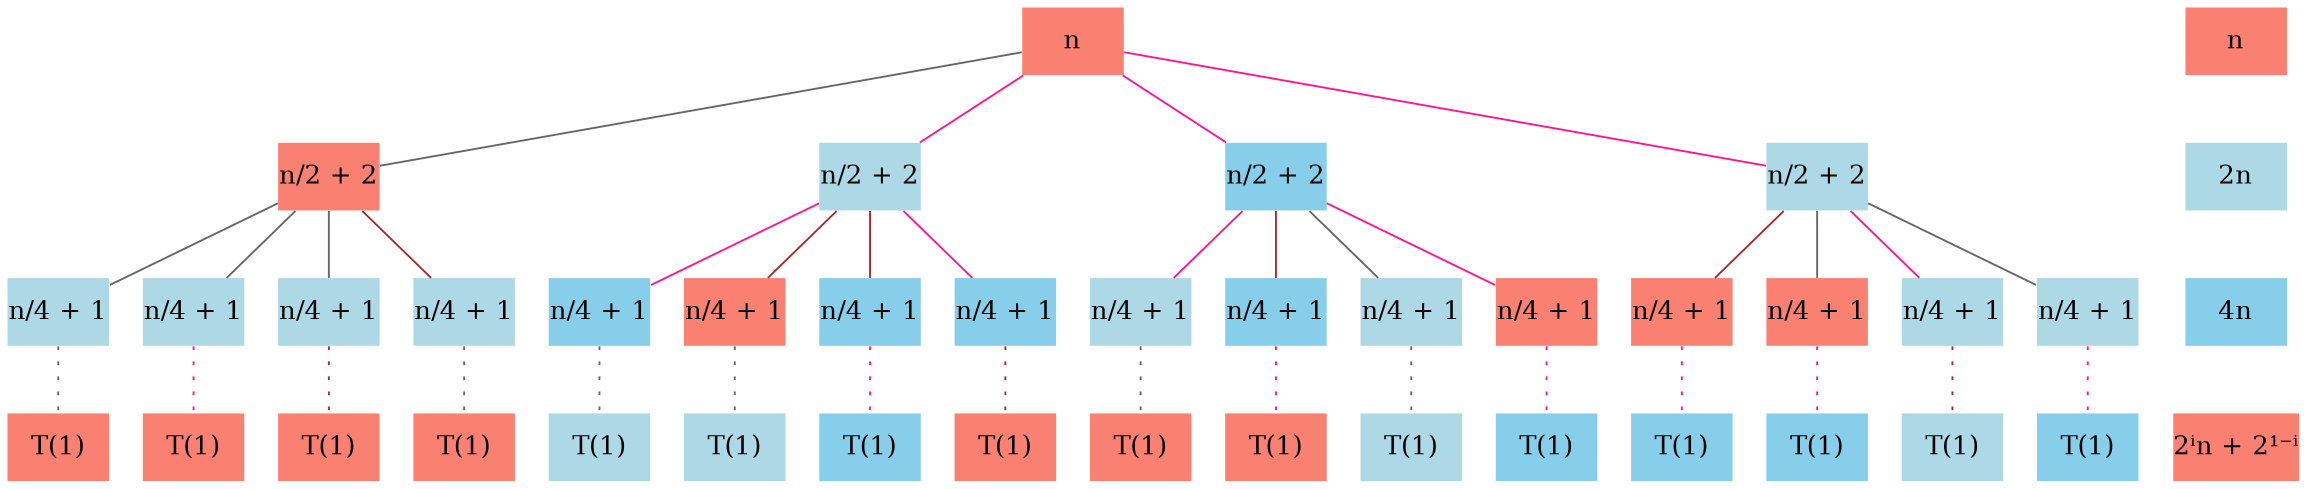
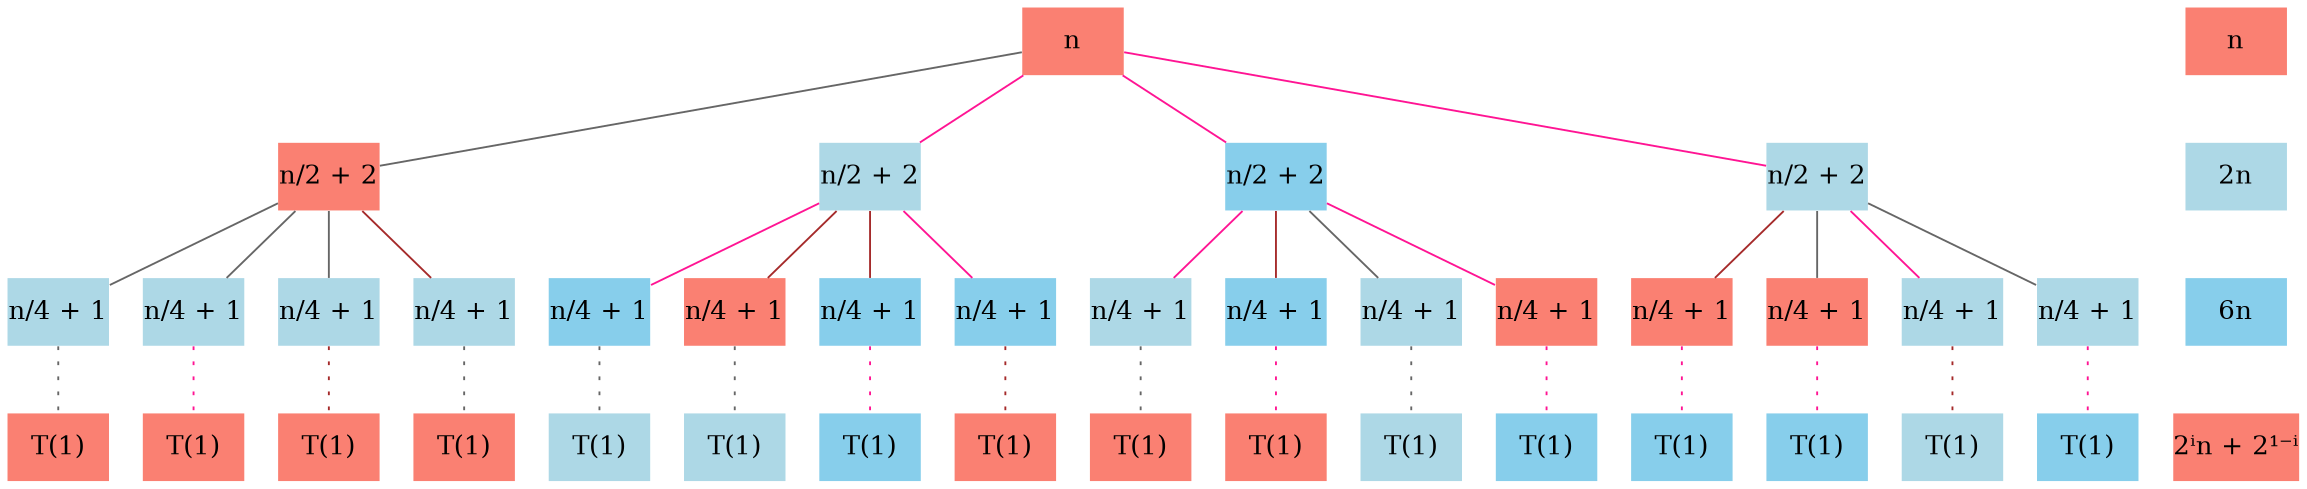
(2236, 312) -> (2236, 312)
